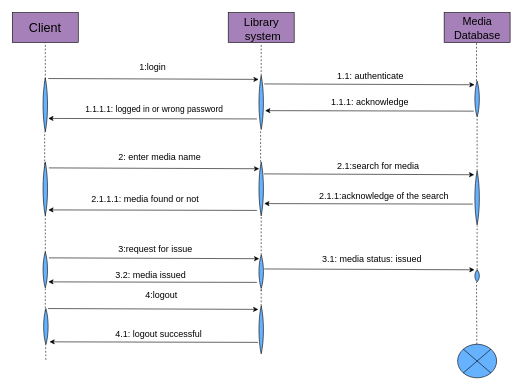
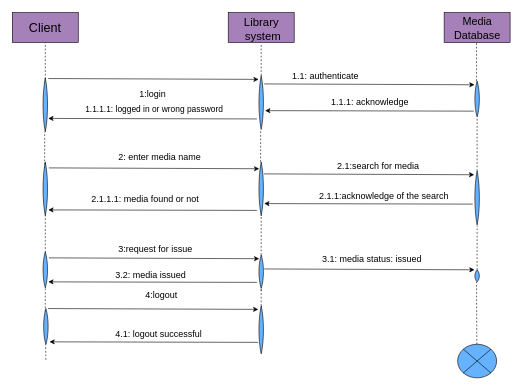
(156, 66) -> (156, 93)
(375, 75) -> (330, 75)
